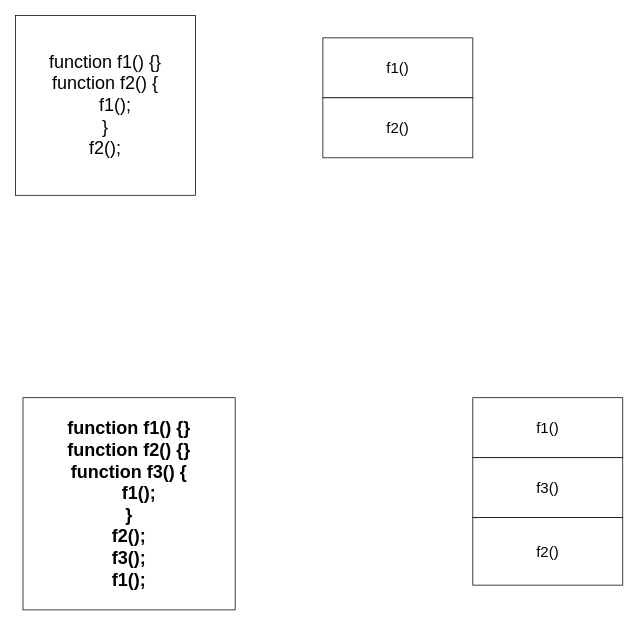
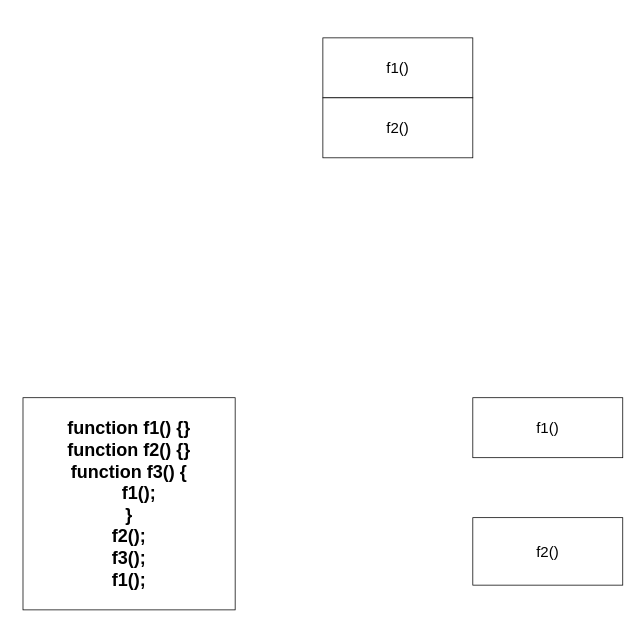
(105, 105) -> none
(548, 488) -> none
